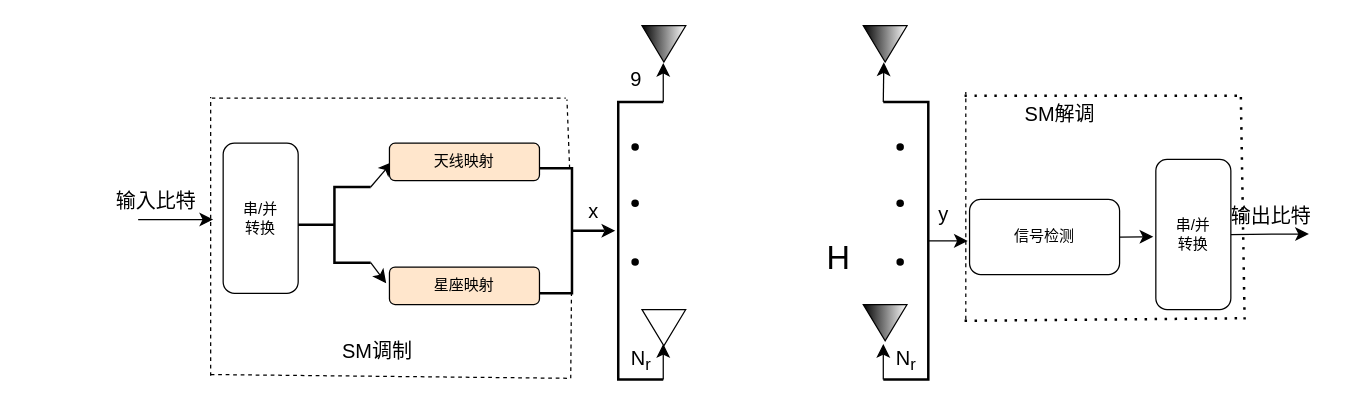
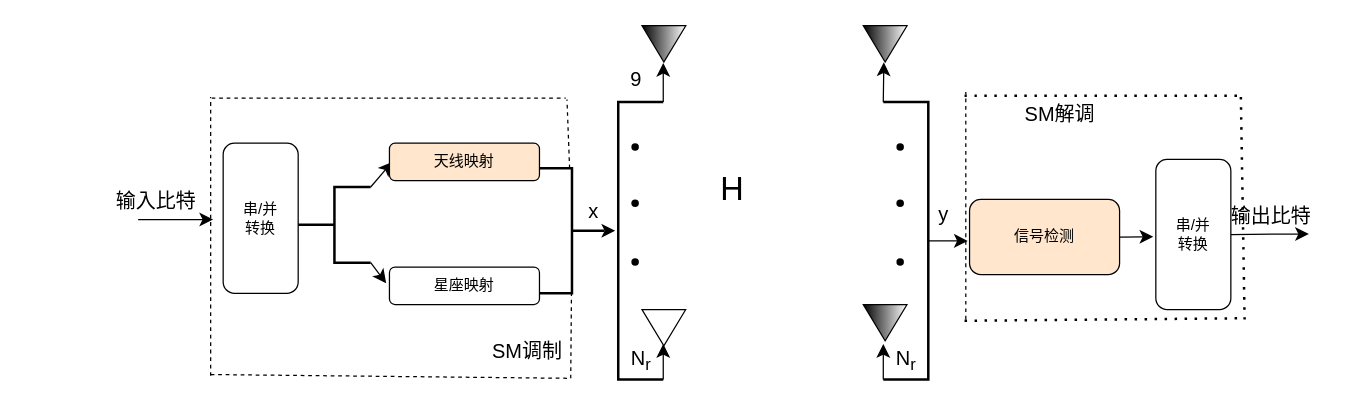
(1044, 237) -> (1044, 237)
(838, 258) -> (731, 189)
(464, 286) -> (464, 286)
(376, 351) -> (526, 351)
